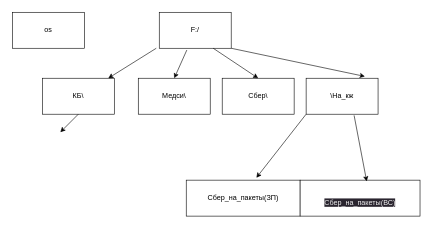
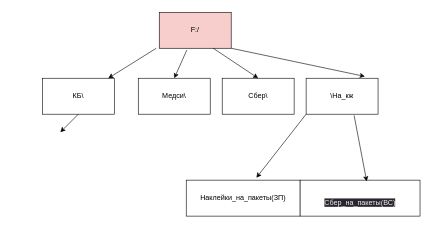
(48, 30) -> none
(195, 30) -> (195, 30)
(243, 198) -> (243, 198)
